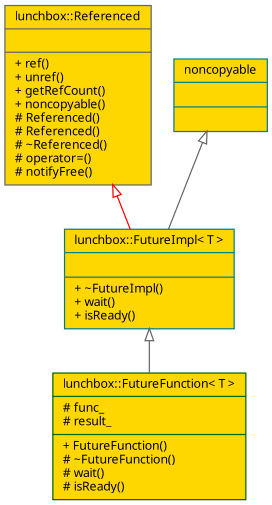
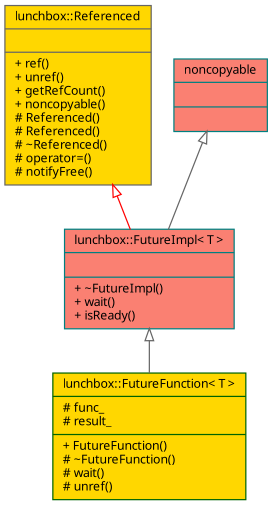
(221, 95) -> (221, 95)
(149, 279) -> (149, 279)
(94, 487) -> (88, 487)
